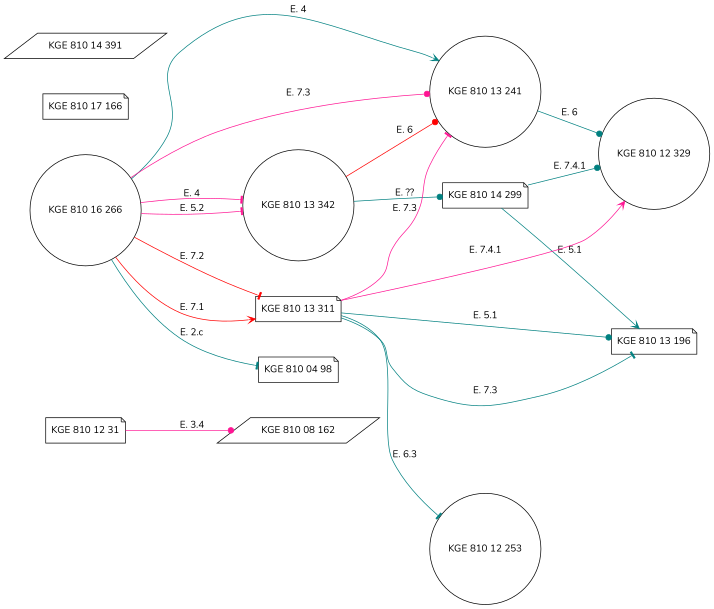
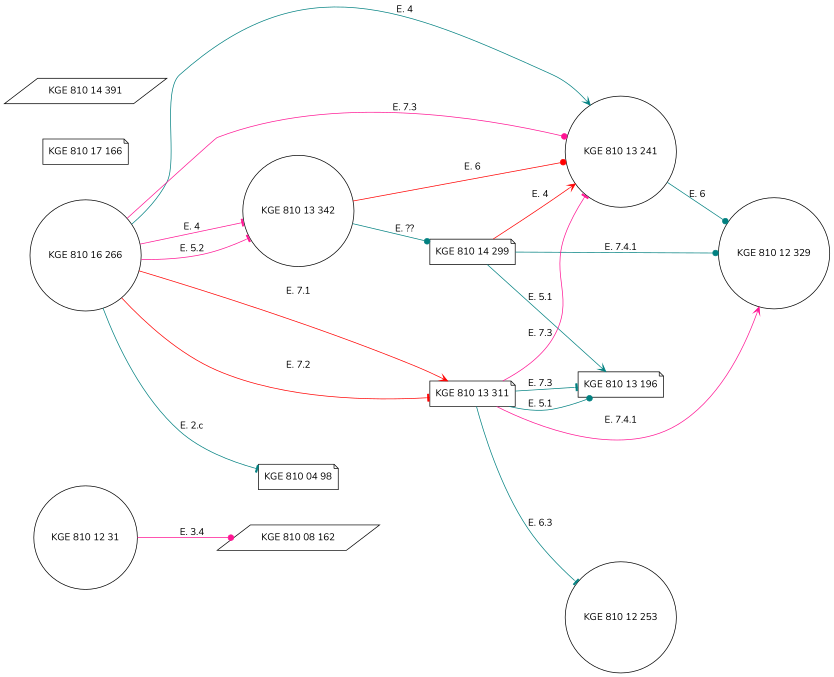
none -> (532, 214)
(86, 430) -> (86, 538)
